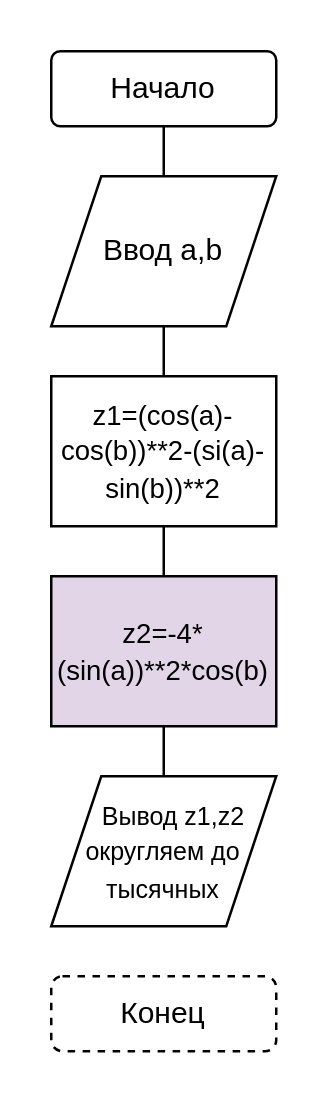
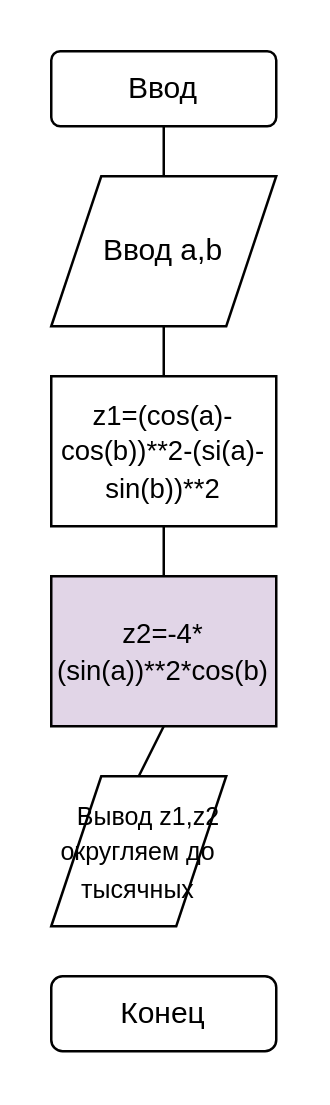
(164, 89) -> (164, 89)
(164, 851) -> (139, 851)
(164, 1014) -> (164, 1014)
